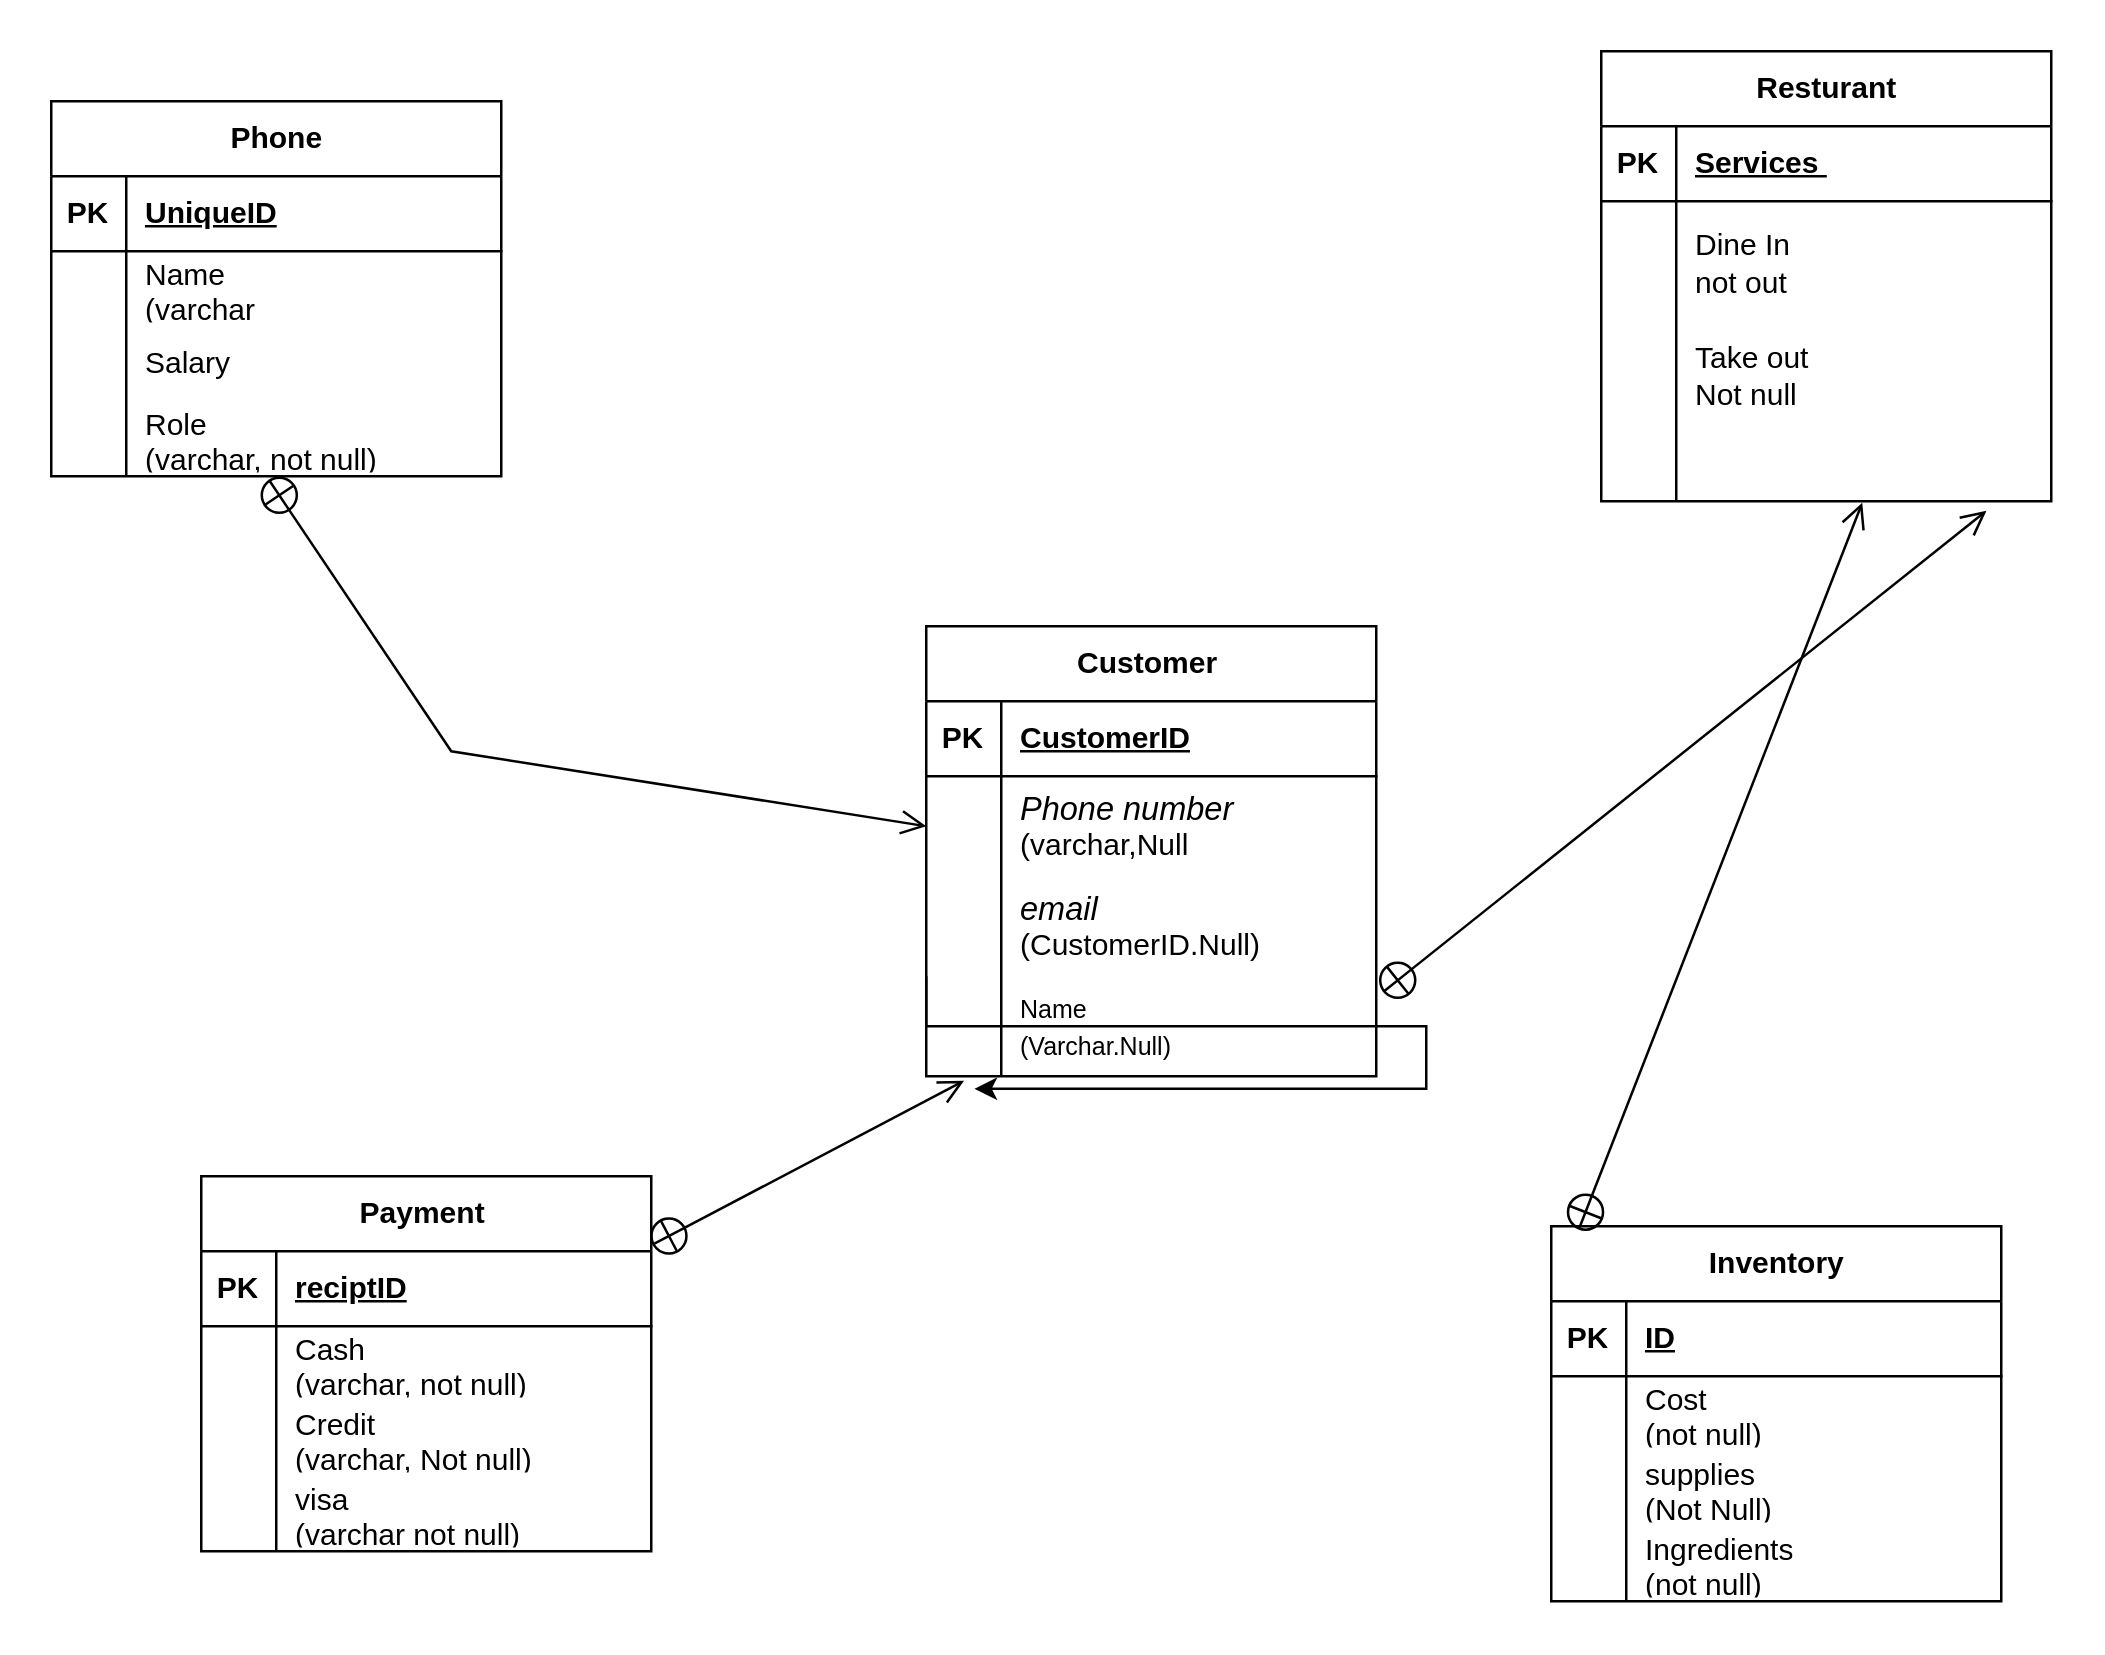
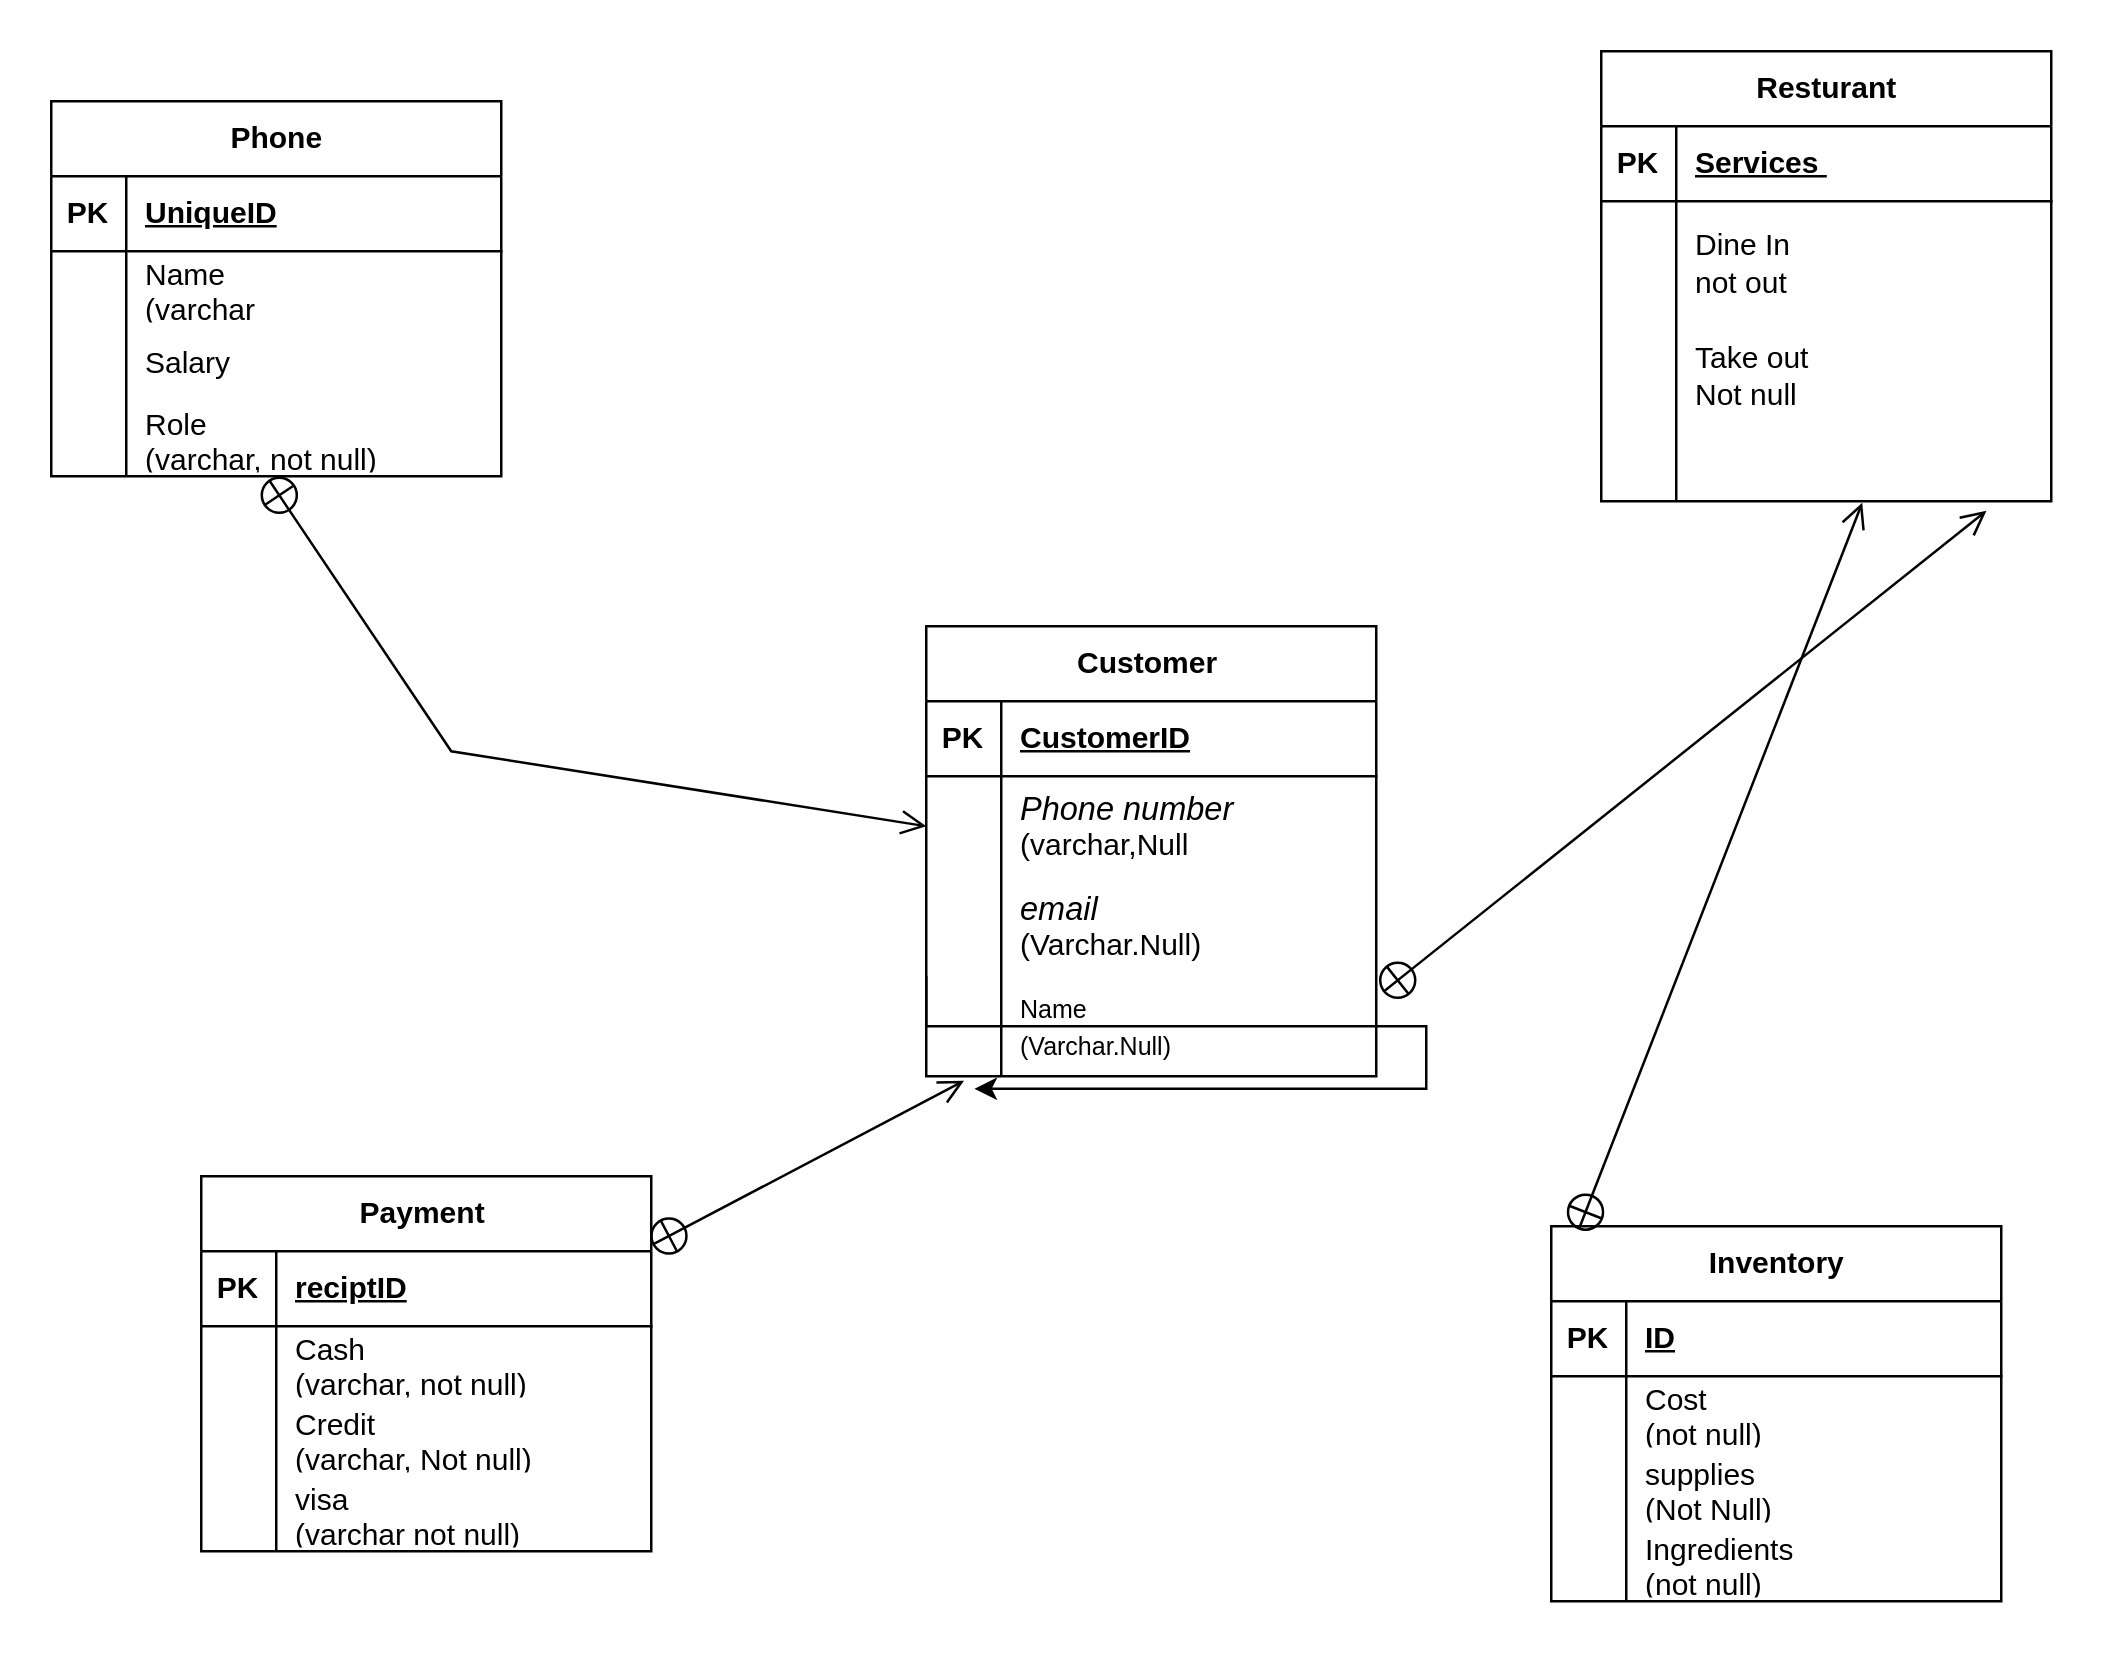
(1152, 926) -> (1127, 926)
